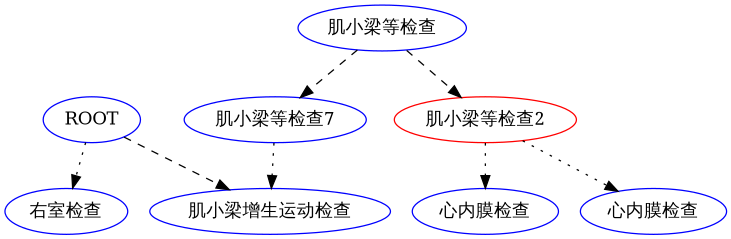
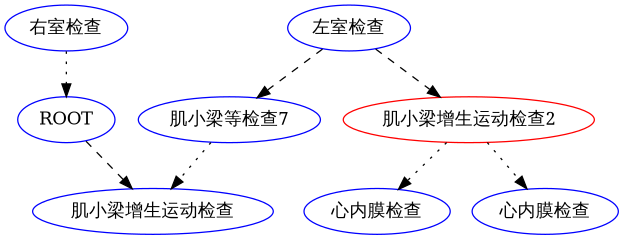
(382, 28) -> (349, 28)
(485, 120) -> (469, 120)
(81, 159) -> (66, 68)
